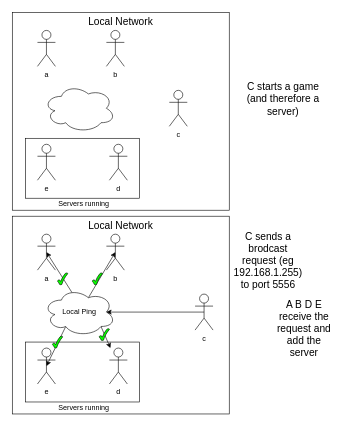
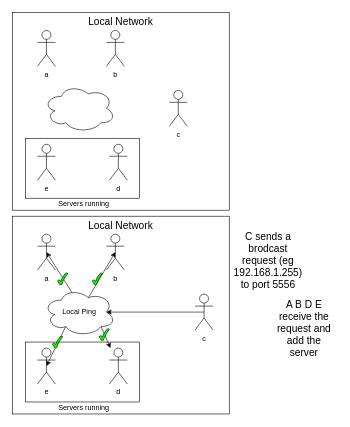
(284, 99) -> none
